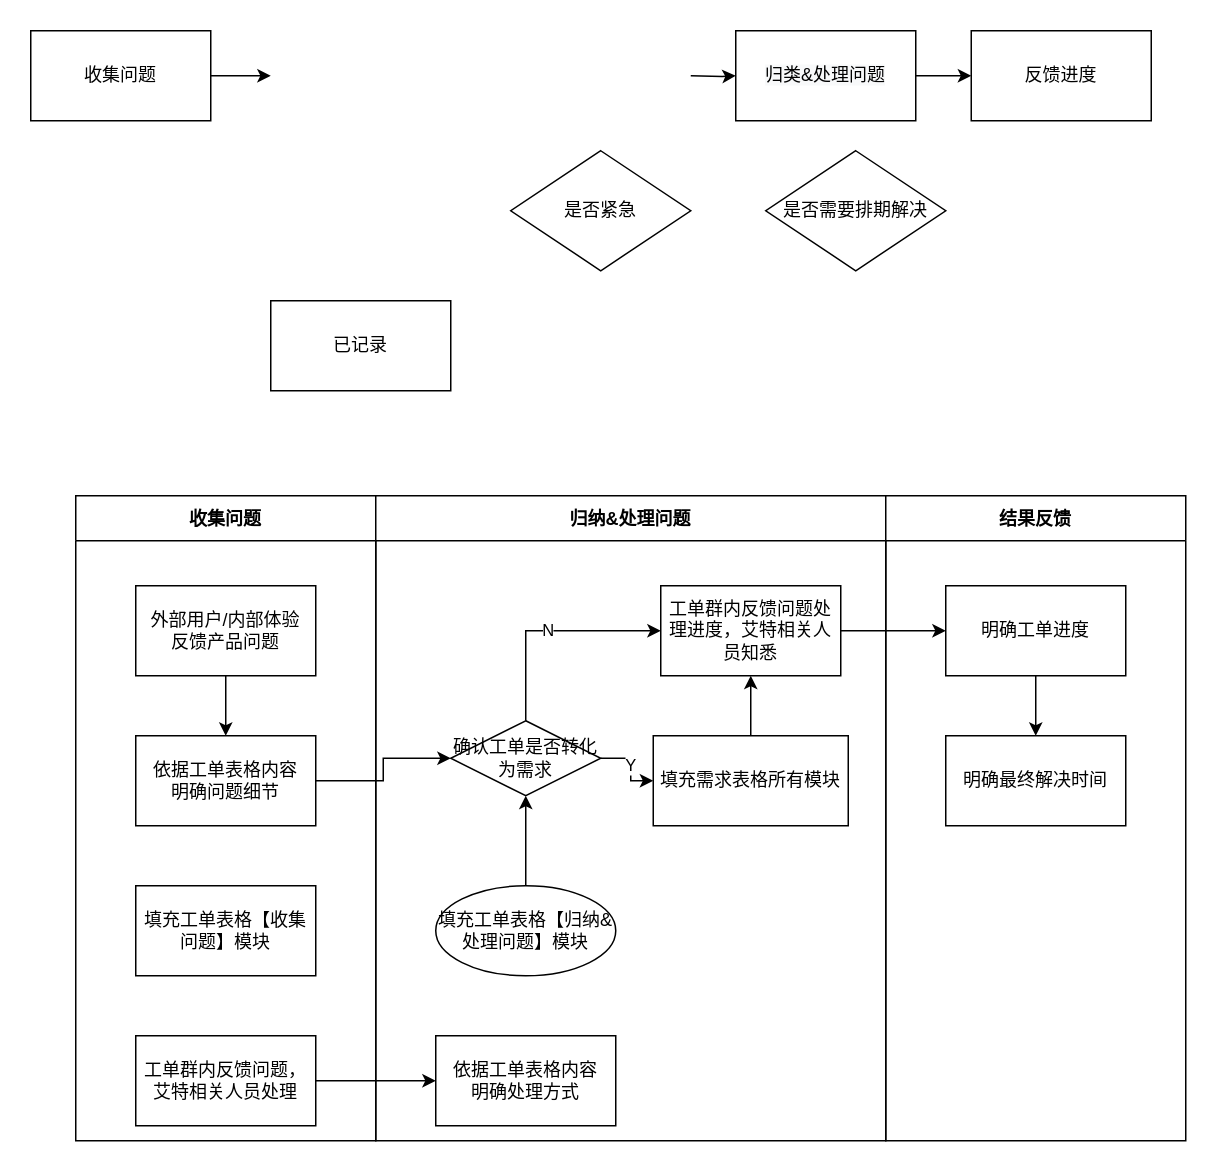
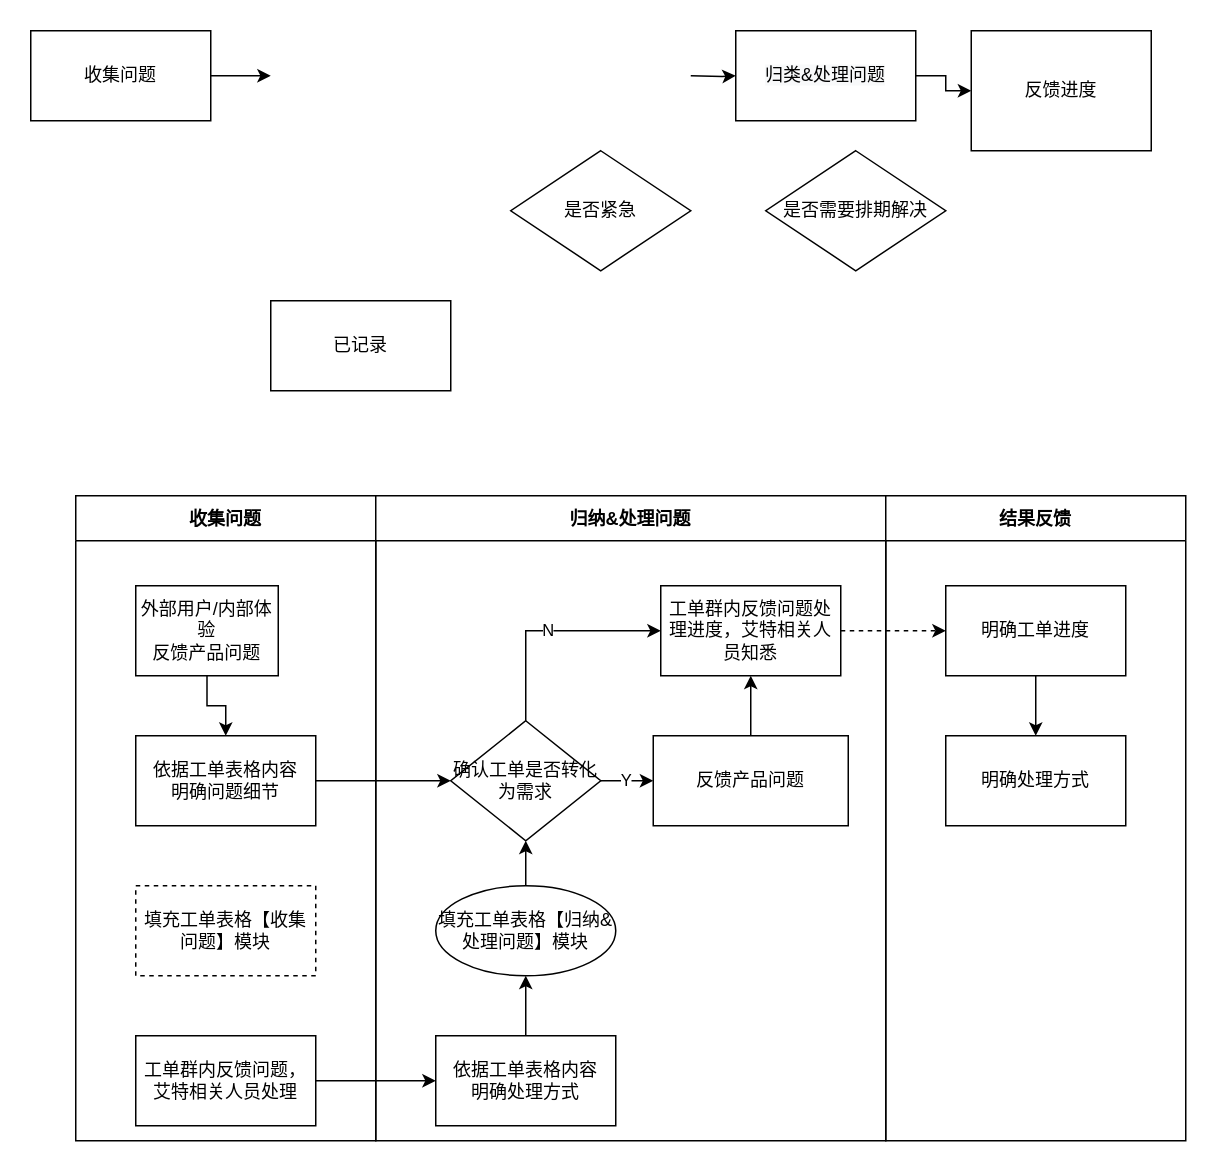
(1061, 76) -> (1061, 91)
(226, 631) -> (207, 631)
(888, 631) -> (888, 631)
(526, 758) -> (526, 781)
(751, 781) -> (751, 781)
(1036, 781) -> (1036, 781)
(226, 931) -> (226, 931)
none -> (526, 1011)
